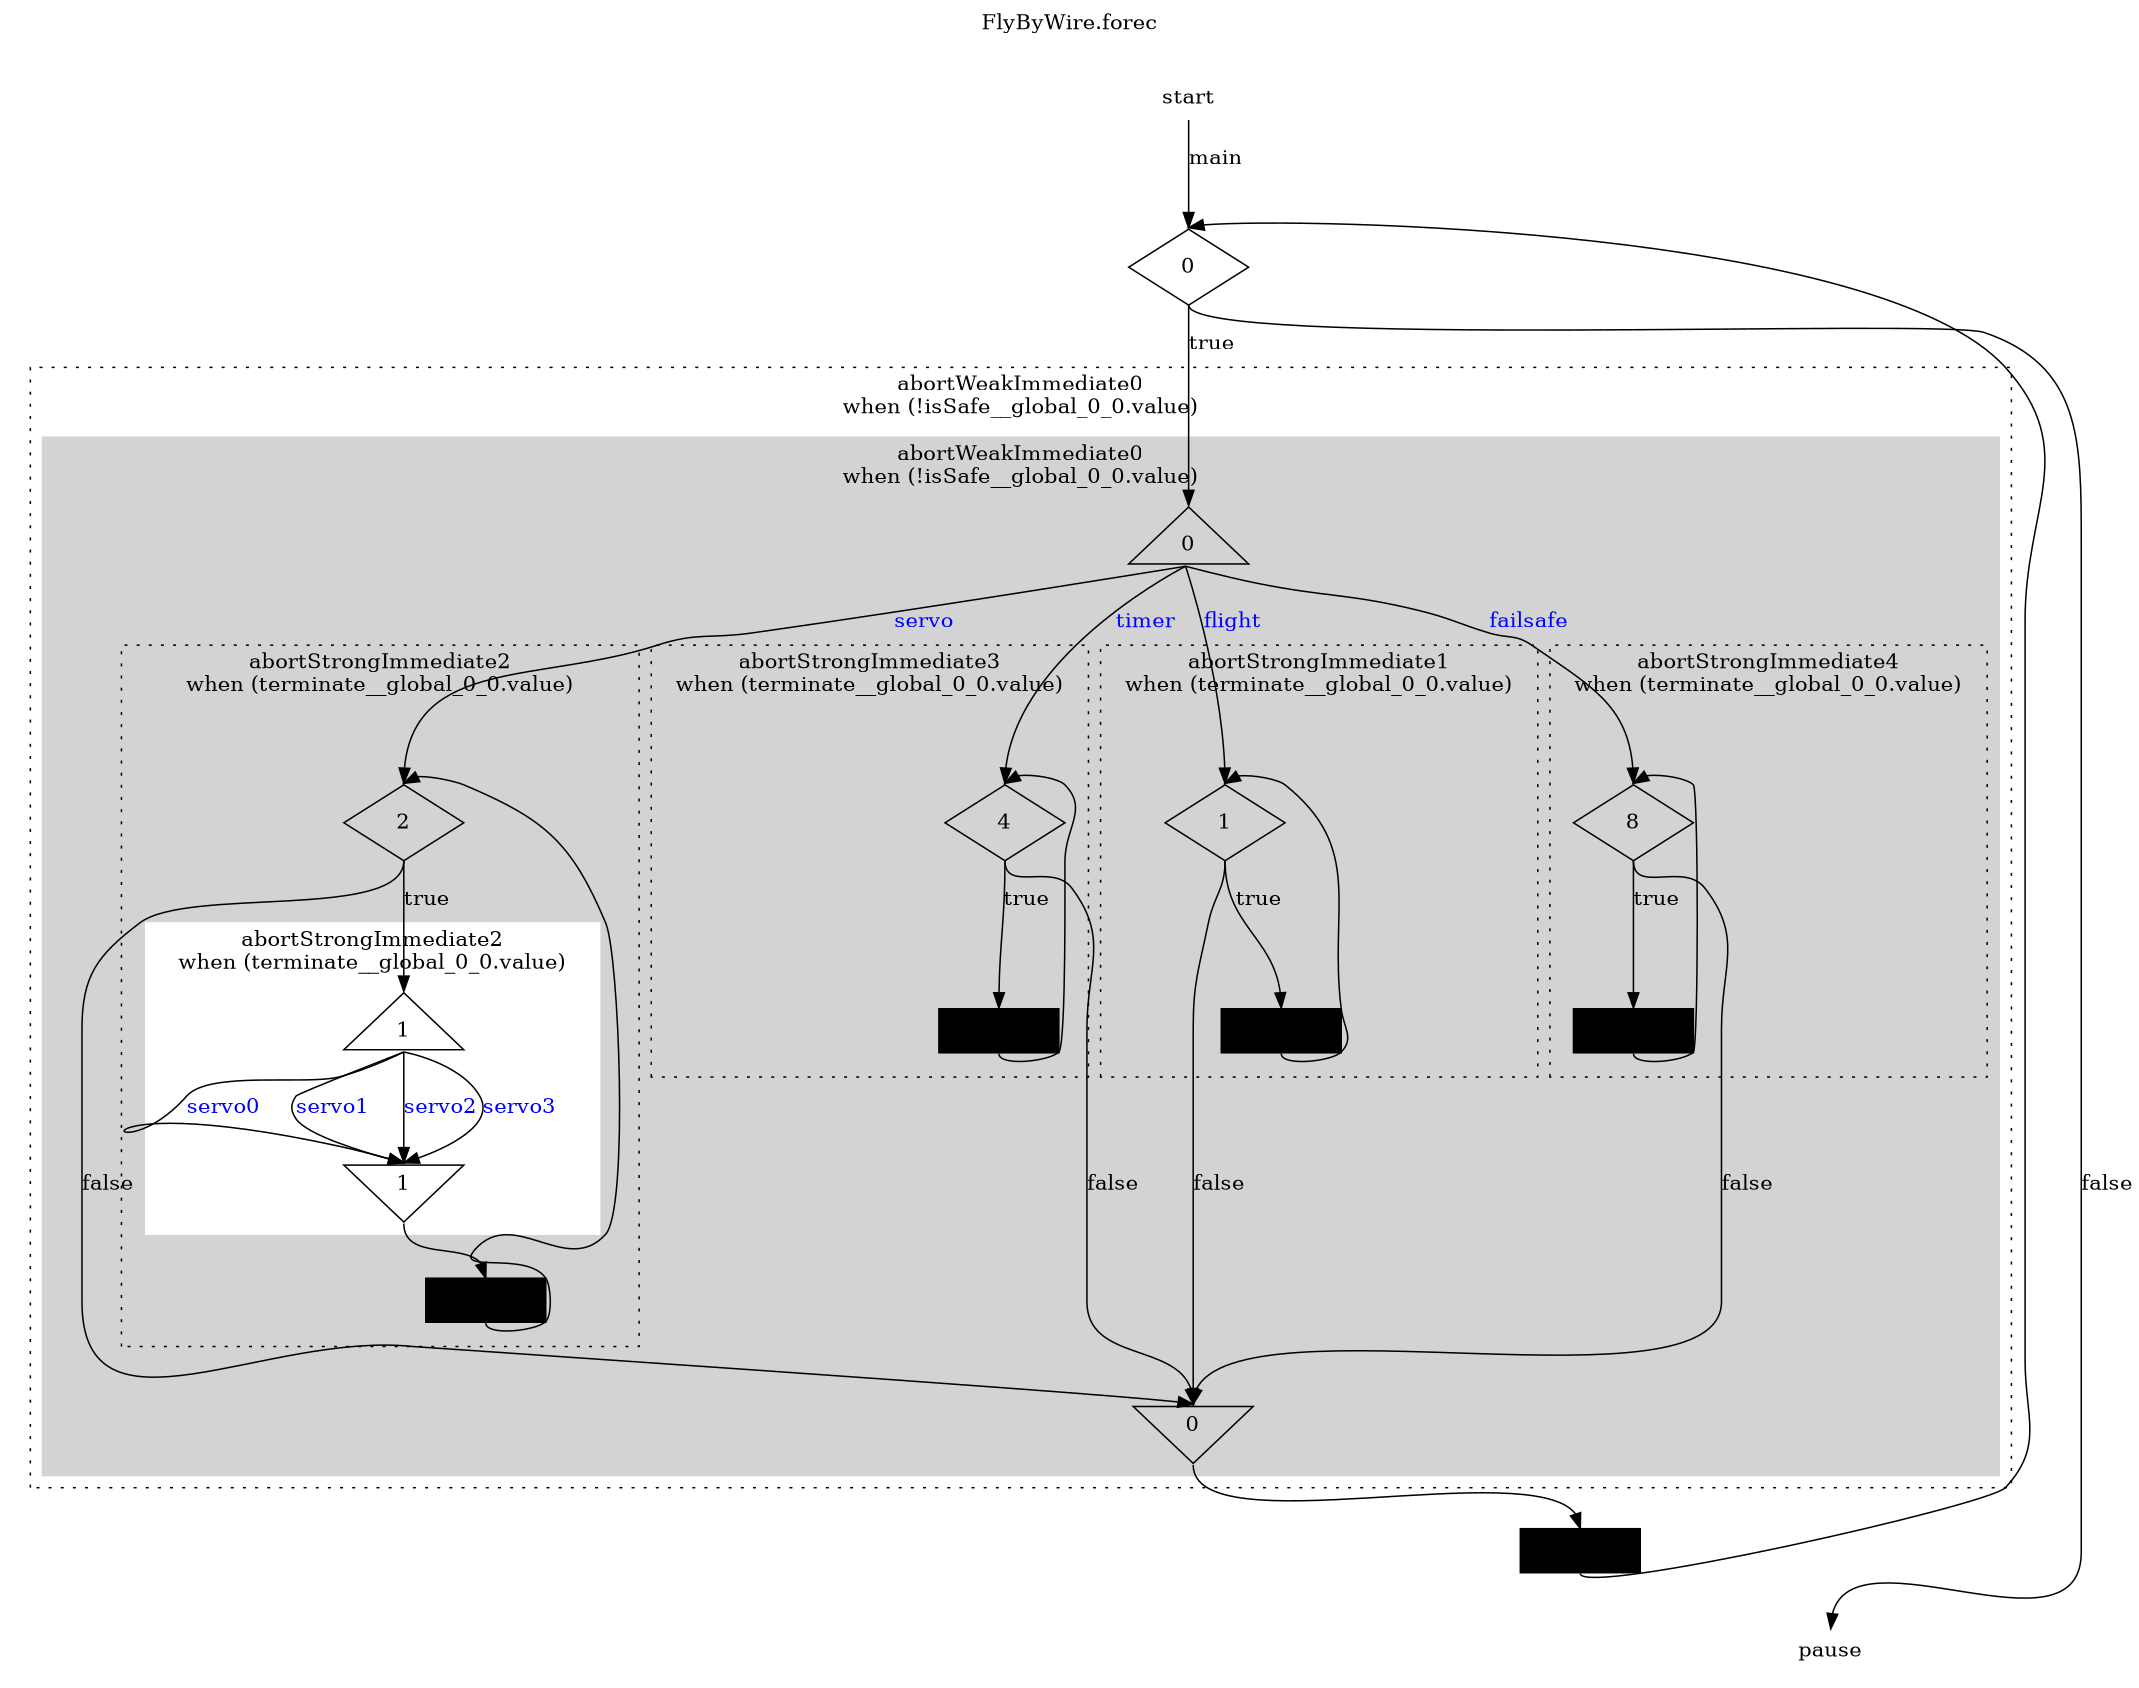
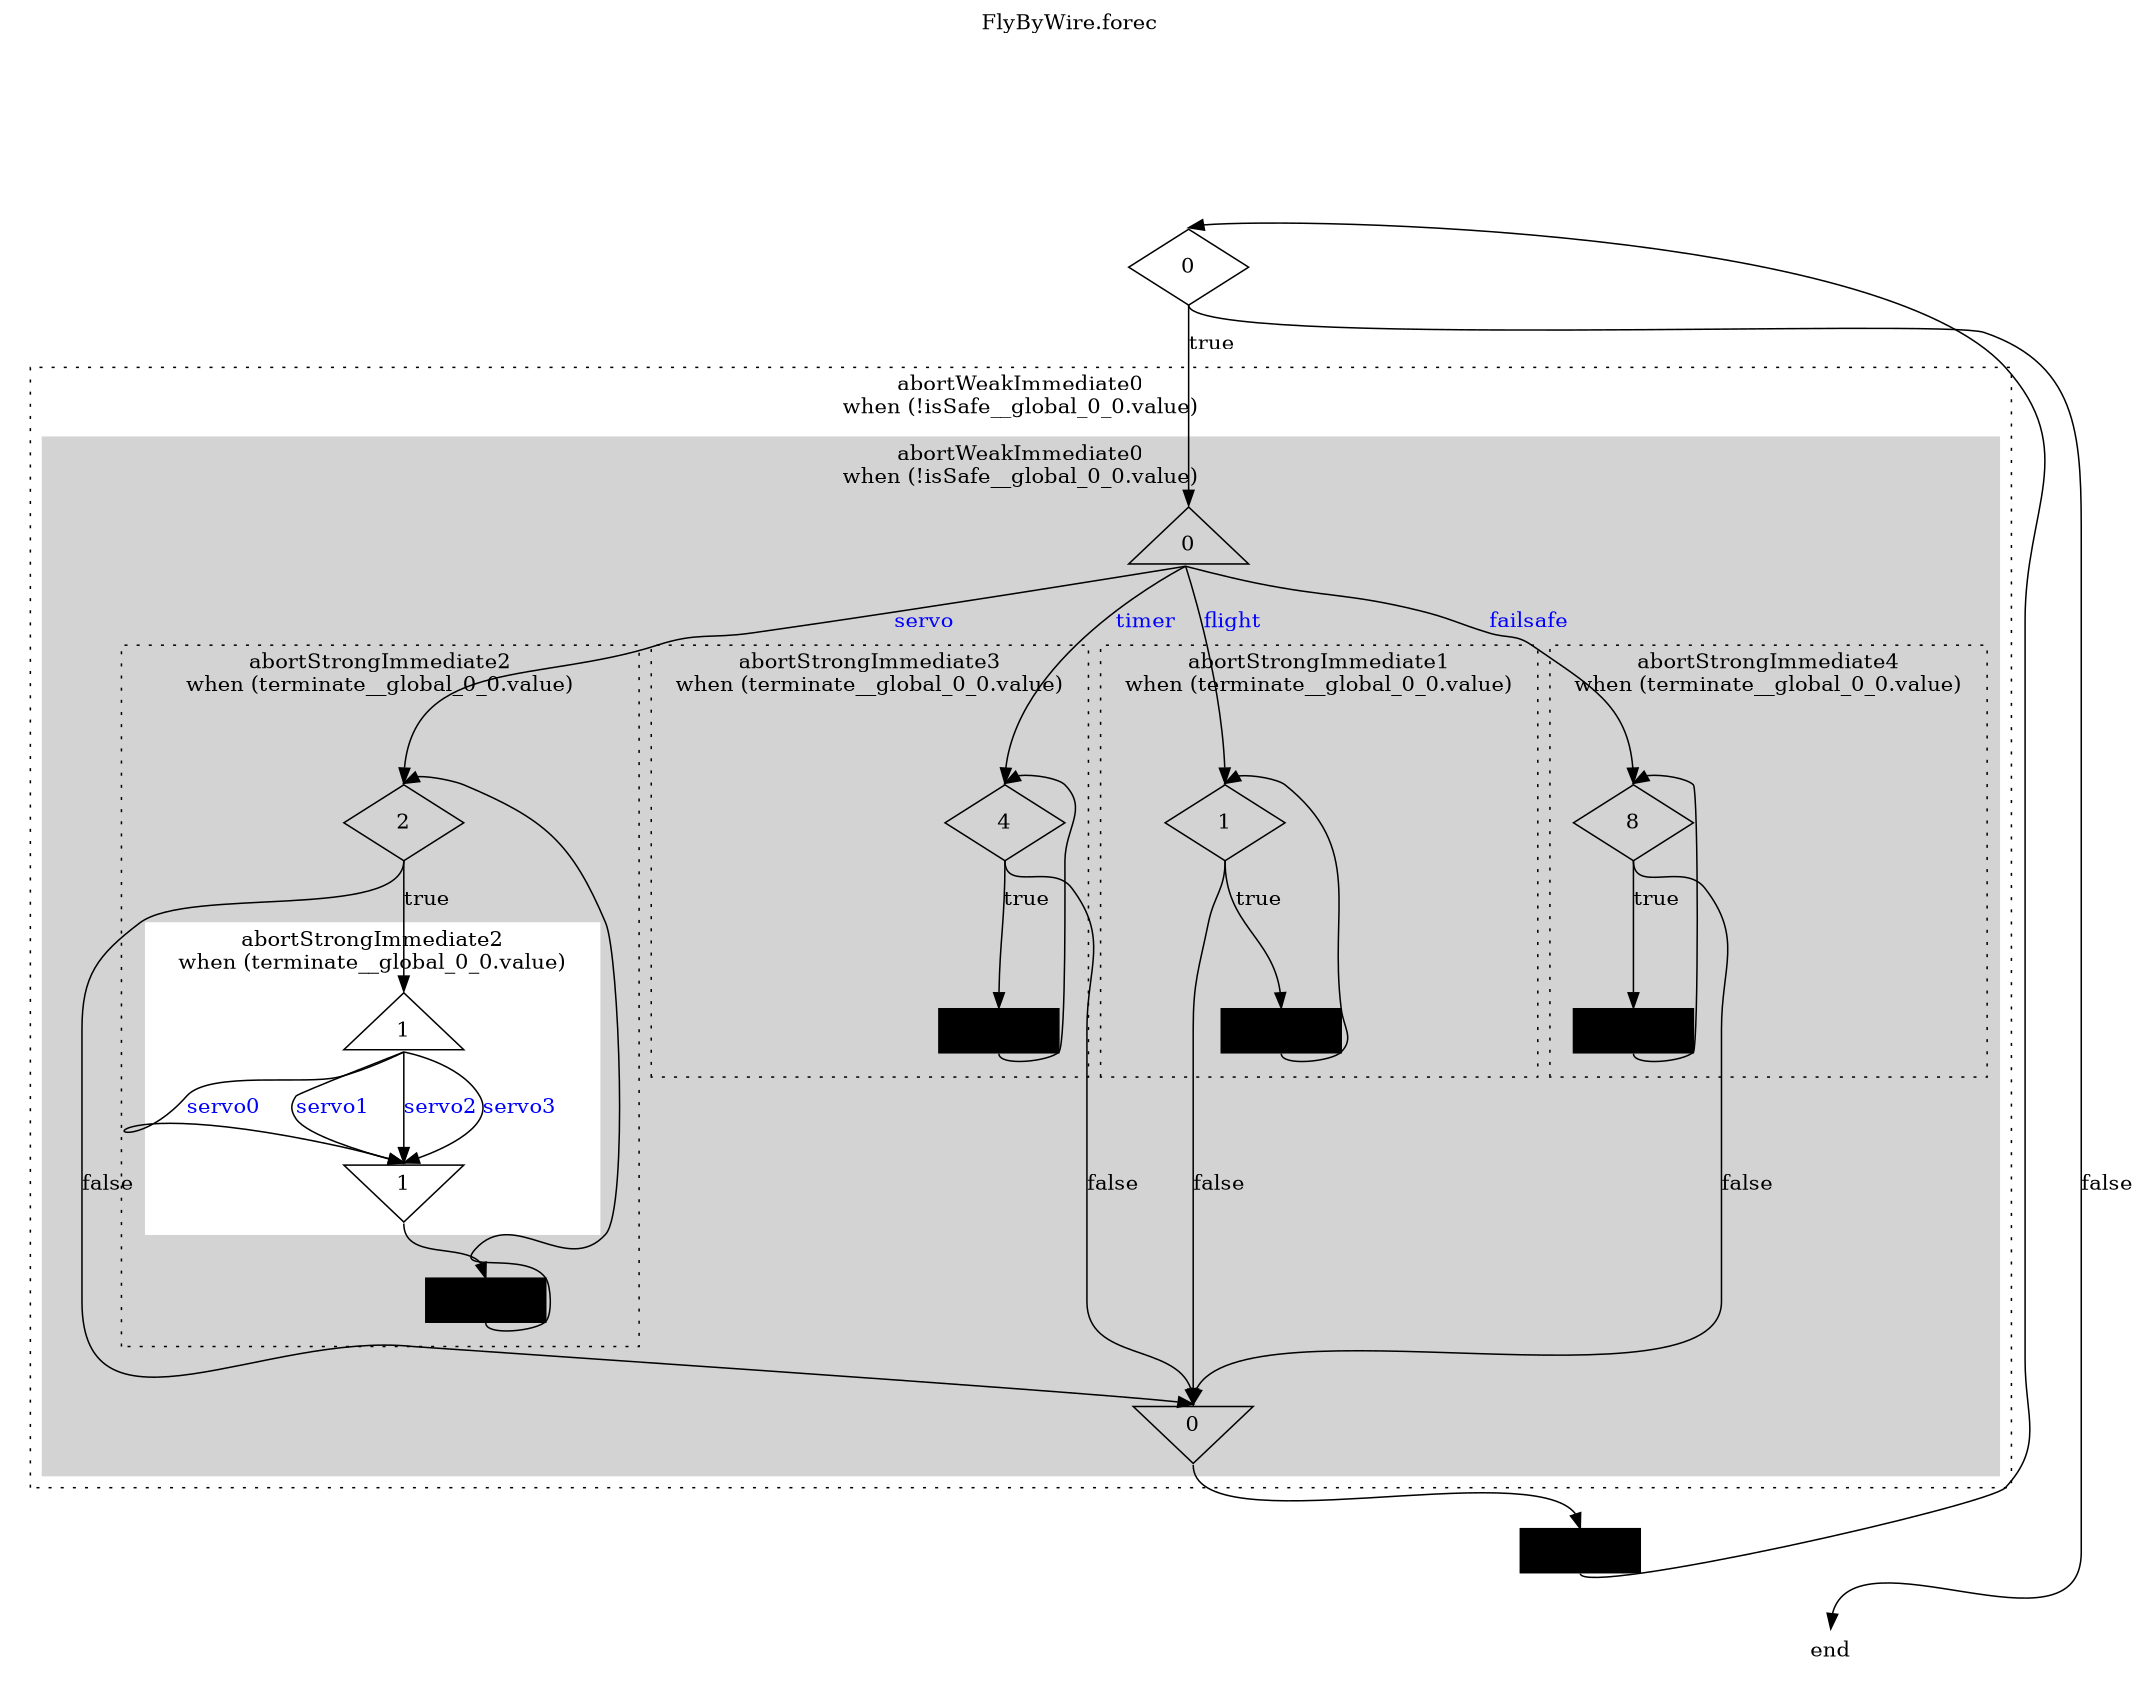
(1189, 98) -> none
(1831, 1651) -> (1831, 1651)
